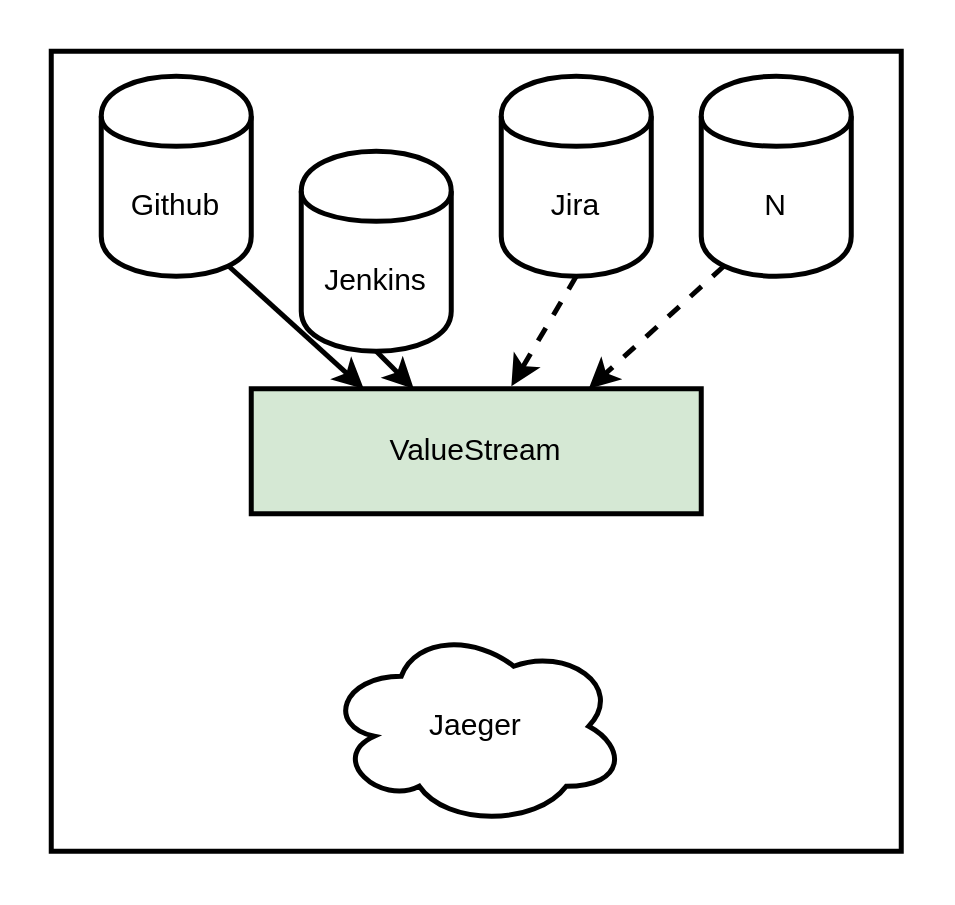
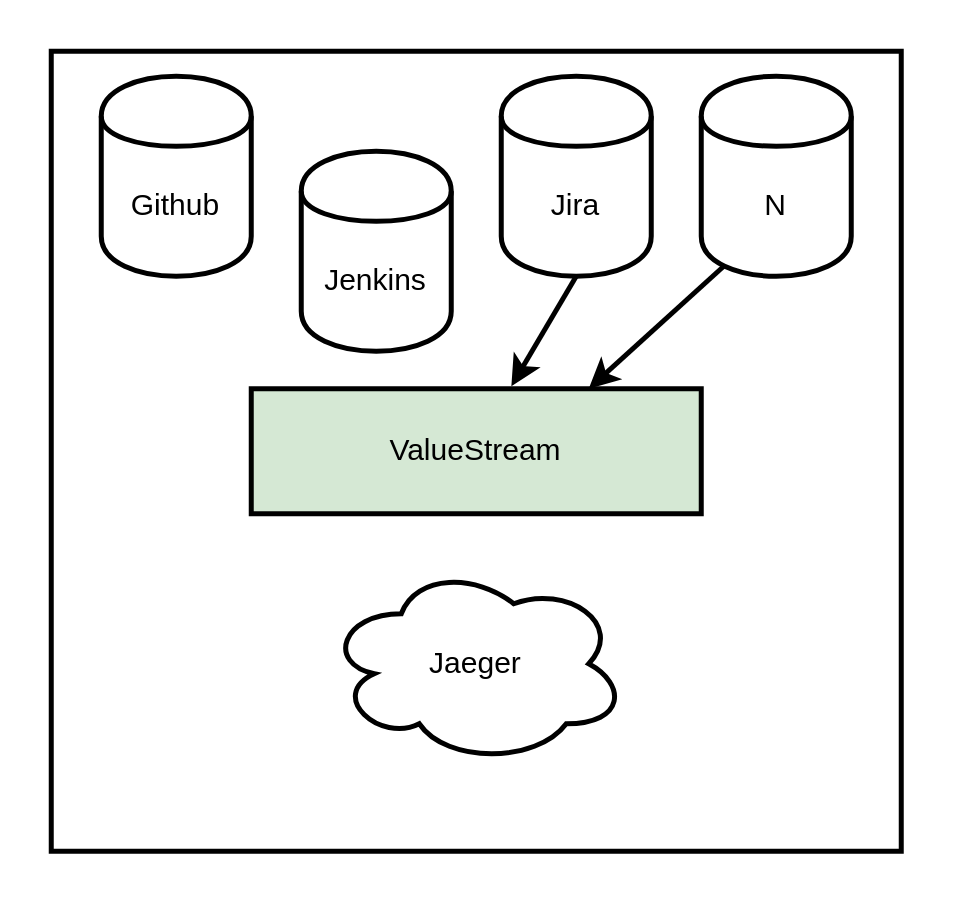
(565, 295) -> (565, 295)
(288, 320) -> none
(663, 322) -> (663, 322)
(388, 363) -> none
(476, 726) -> (476, 664)
